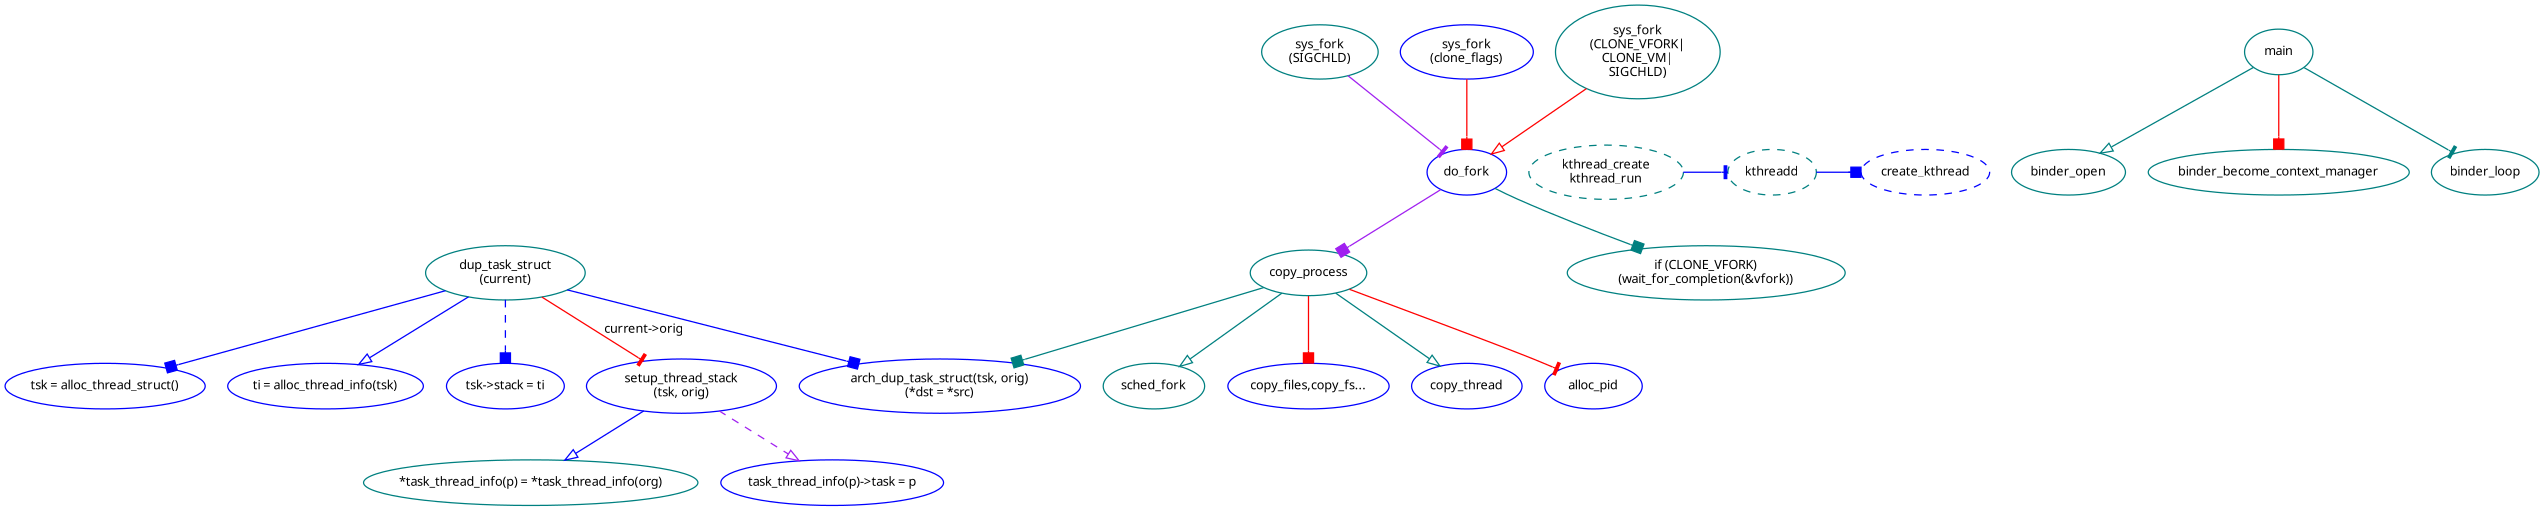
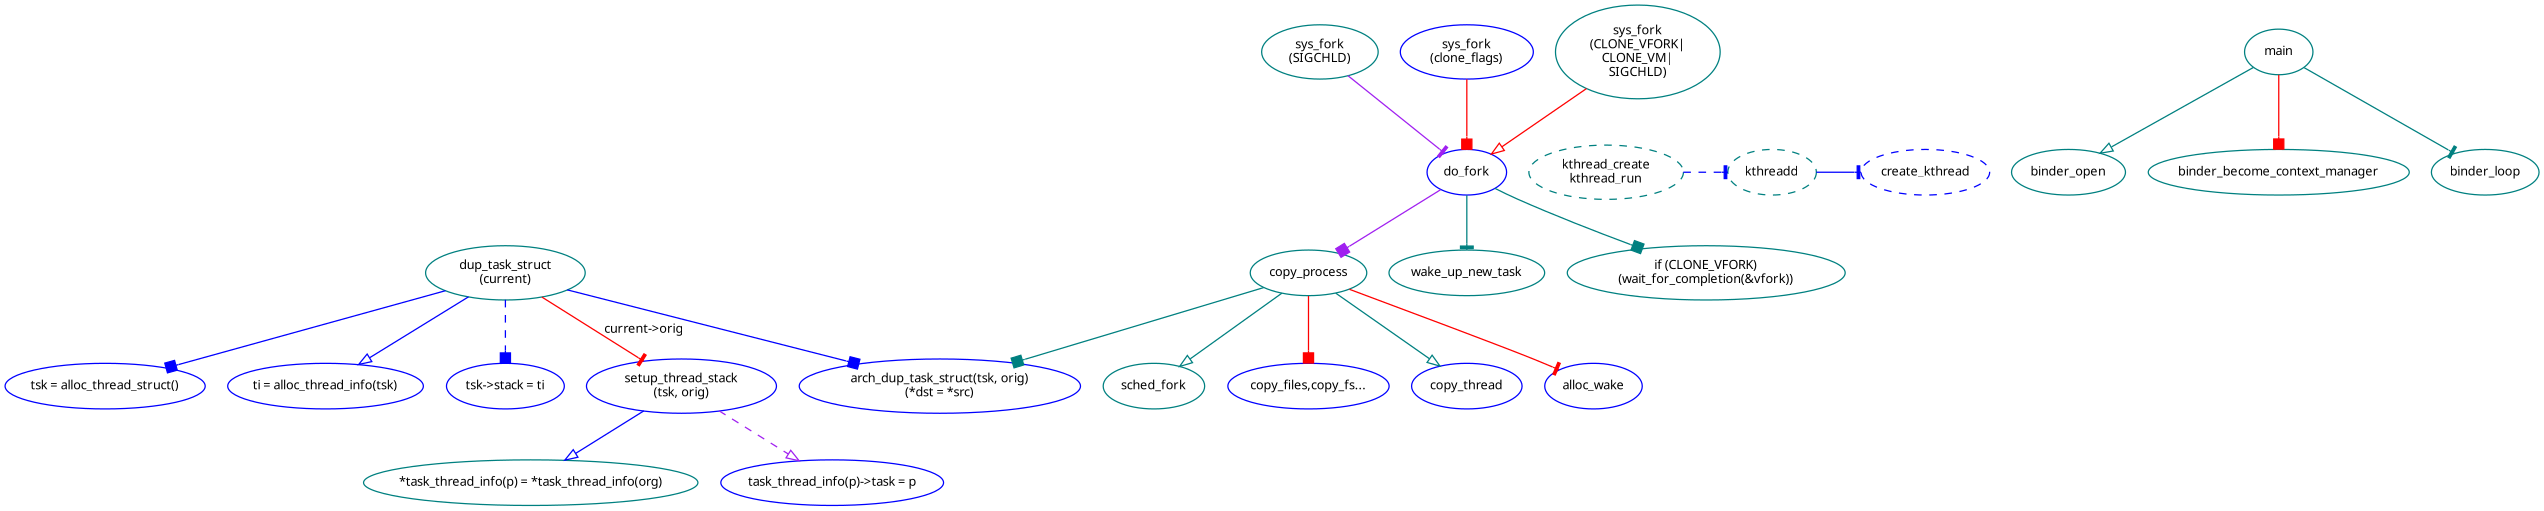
(1702, 172) -> (1702, 172)
(1835, 172) -> (1835, 172)
none -> (1467, 273)
(1593, 386) -> (1593, 386)
